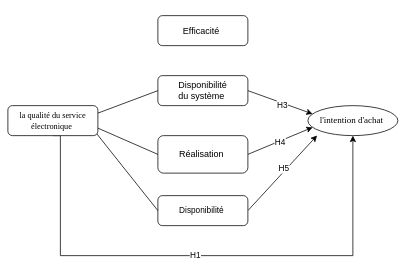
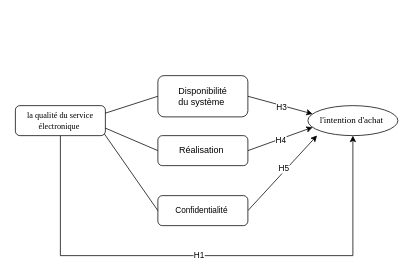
(203, 30) -> none
(203, 90) -> (203, 96)
(53, 120) -> (60, 120)
(203, 154) -> (203, 150)
(203, 210) -> (203, 210)
